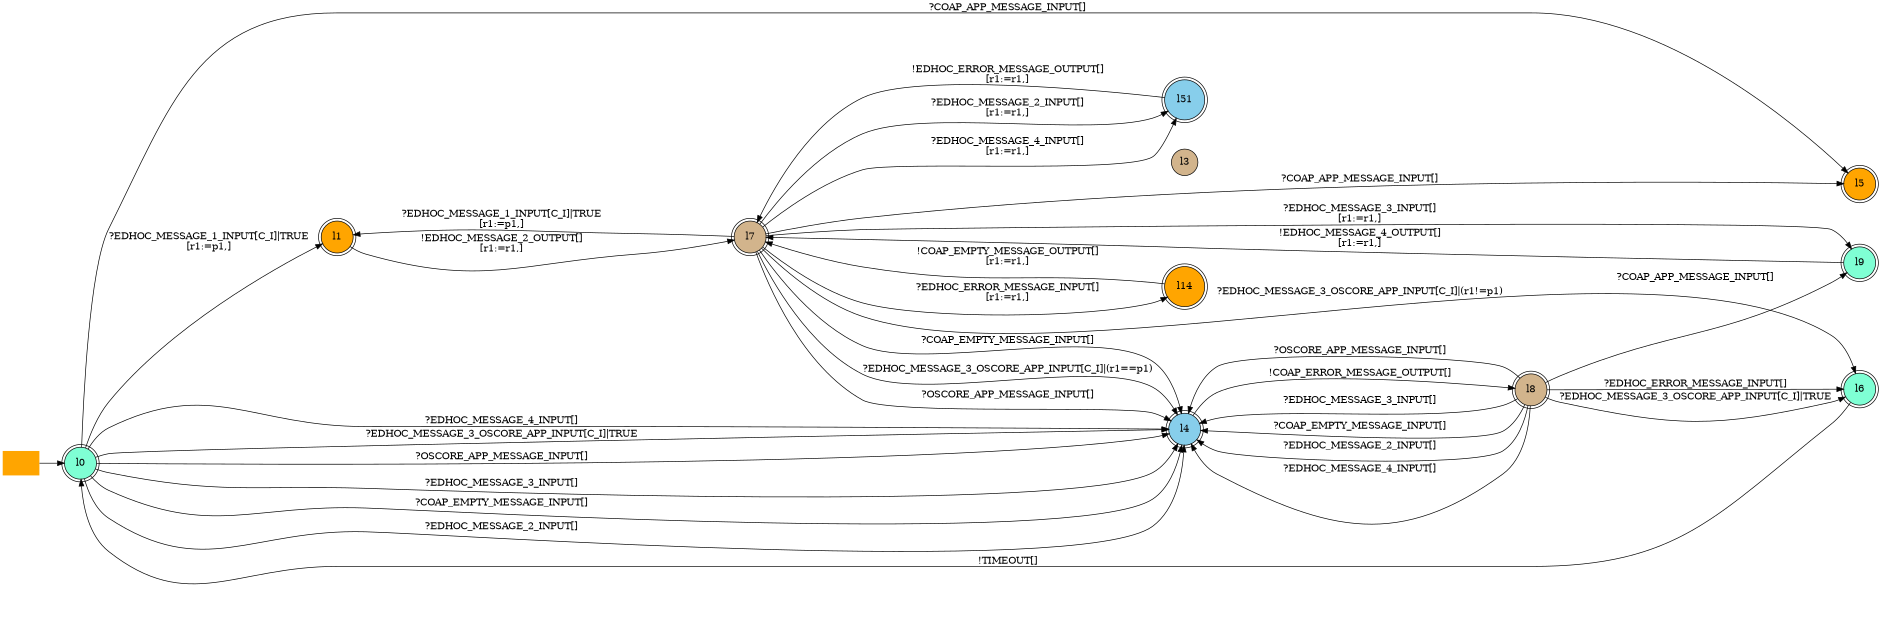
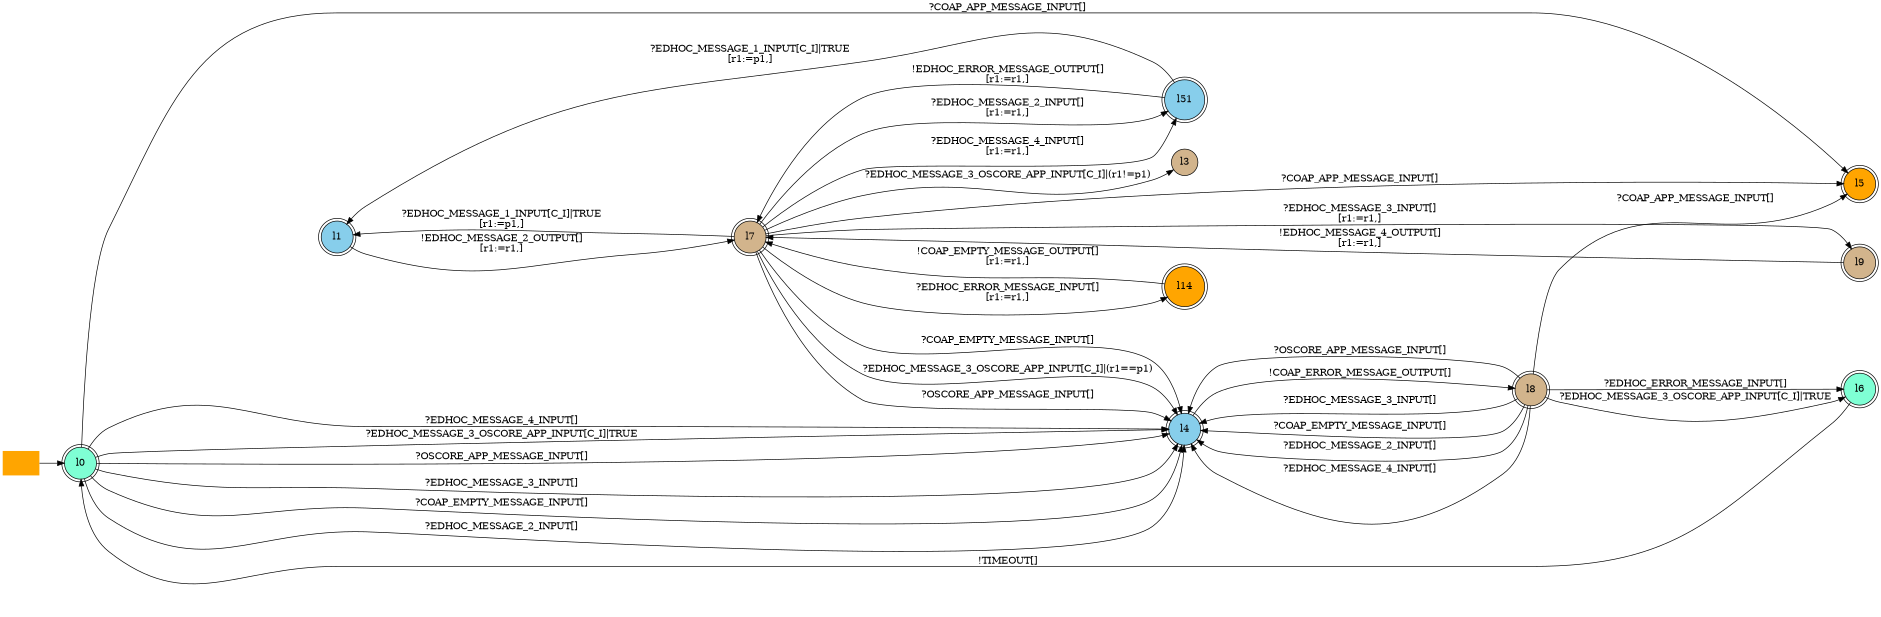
(337, 237) -> (337, 237)
(1860, 263) -> (1860, 263)
(1307, 313) -> (964, 188)
(184, 330) -> (756, 76)
(1695, 333) -> (1622, 230)
